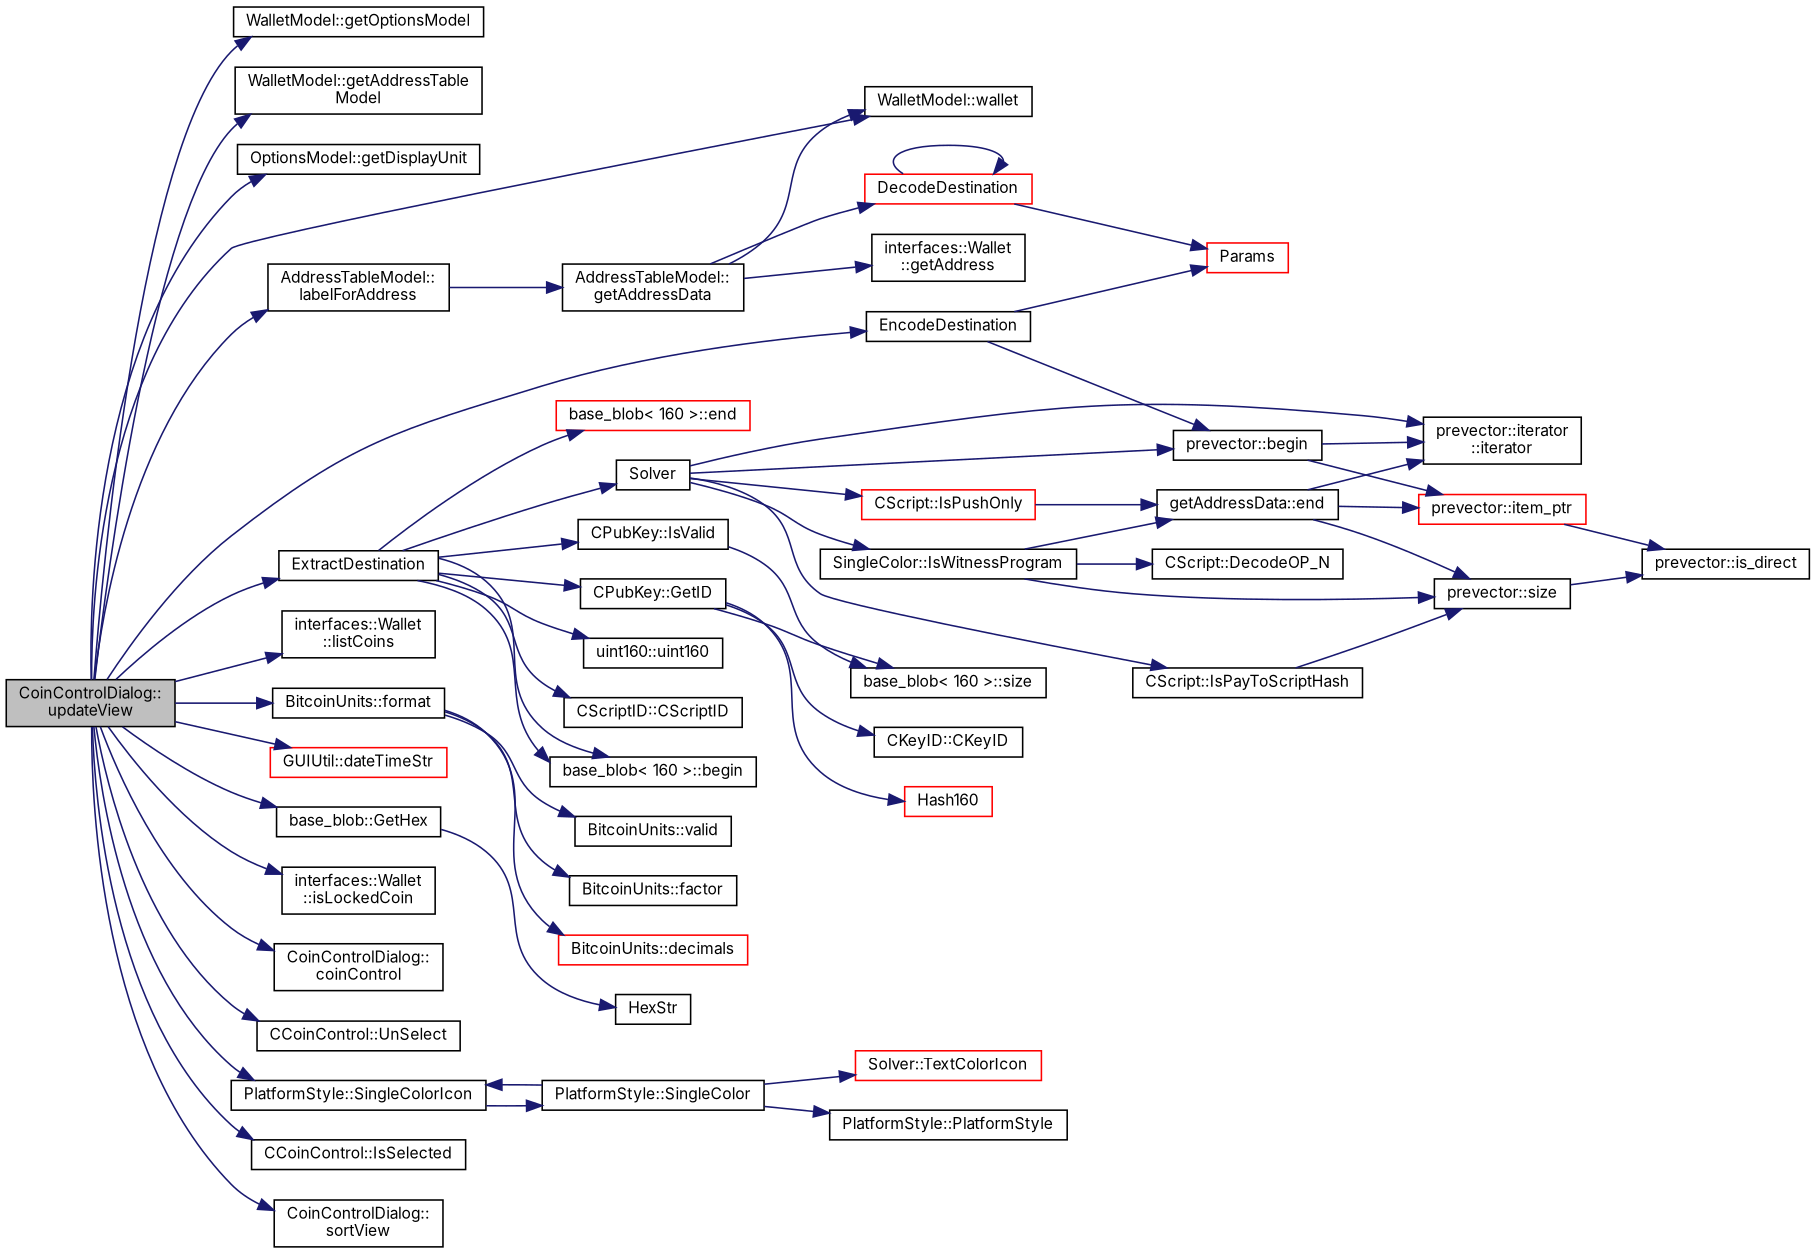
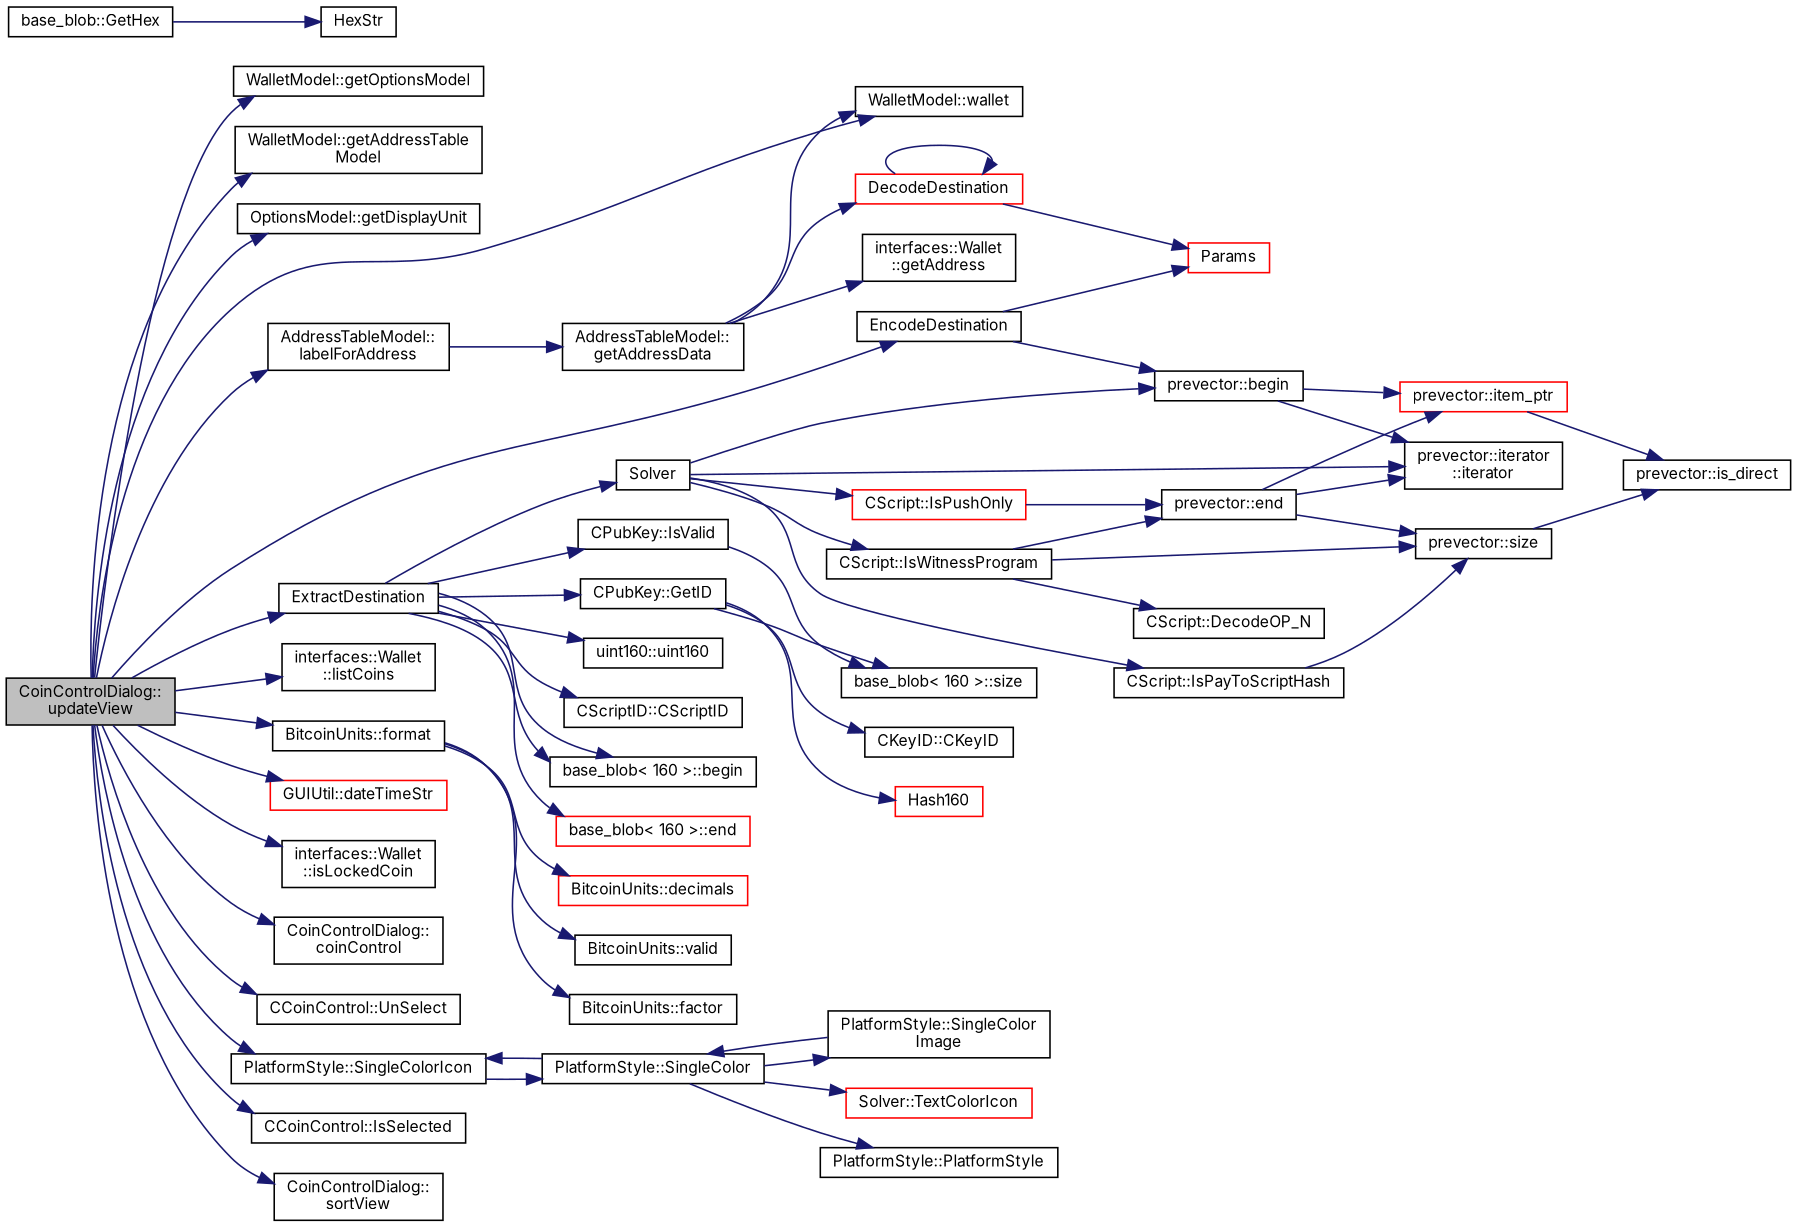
(1248, 505) -> (1229, 505)
(948, 564) -> (939, 564)
(189, 771) -> none
none -> (939, 1034)
